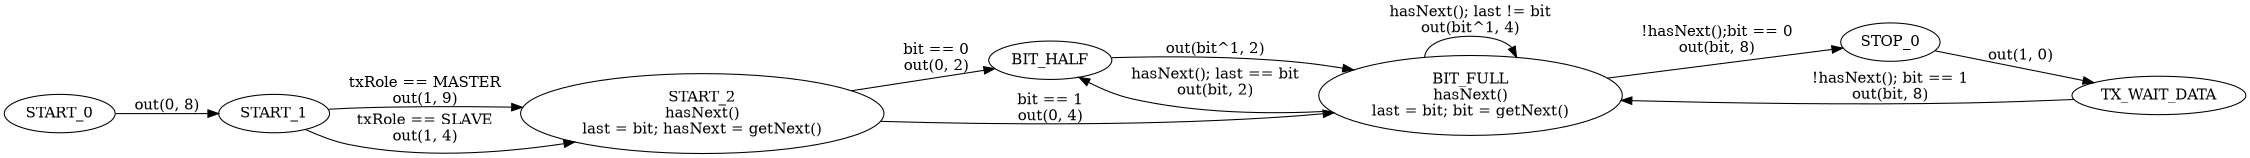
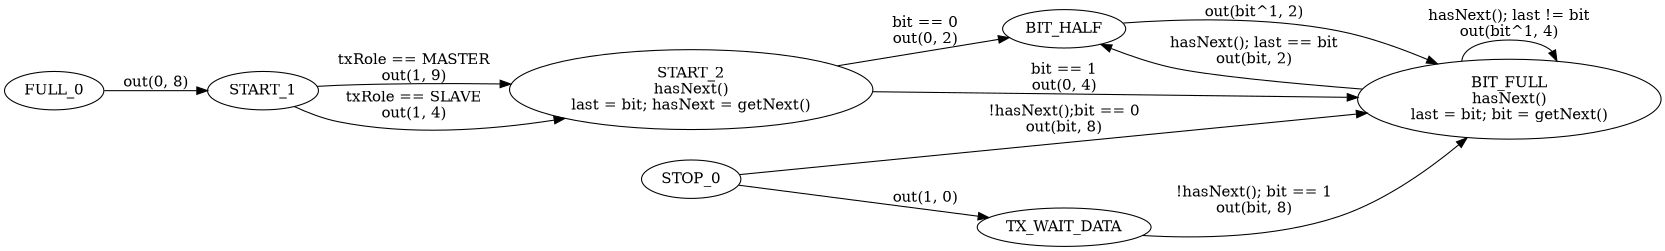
(1720, 64) -> (1048, 144)
(60, 114) -> (54, 91)
